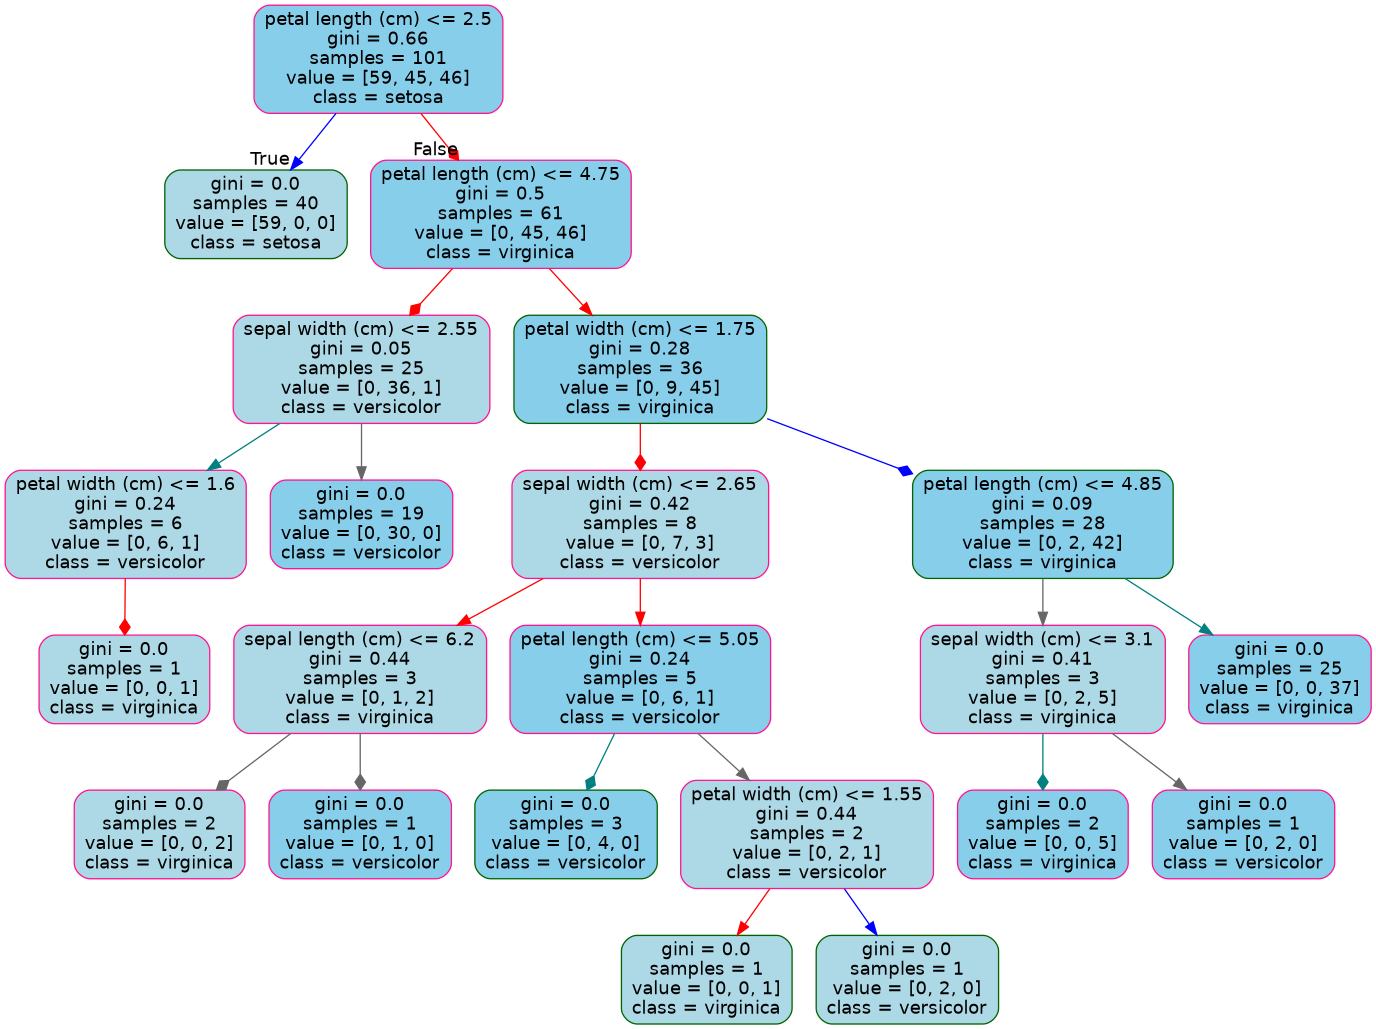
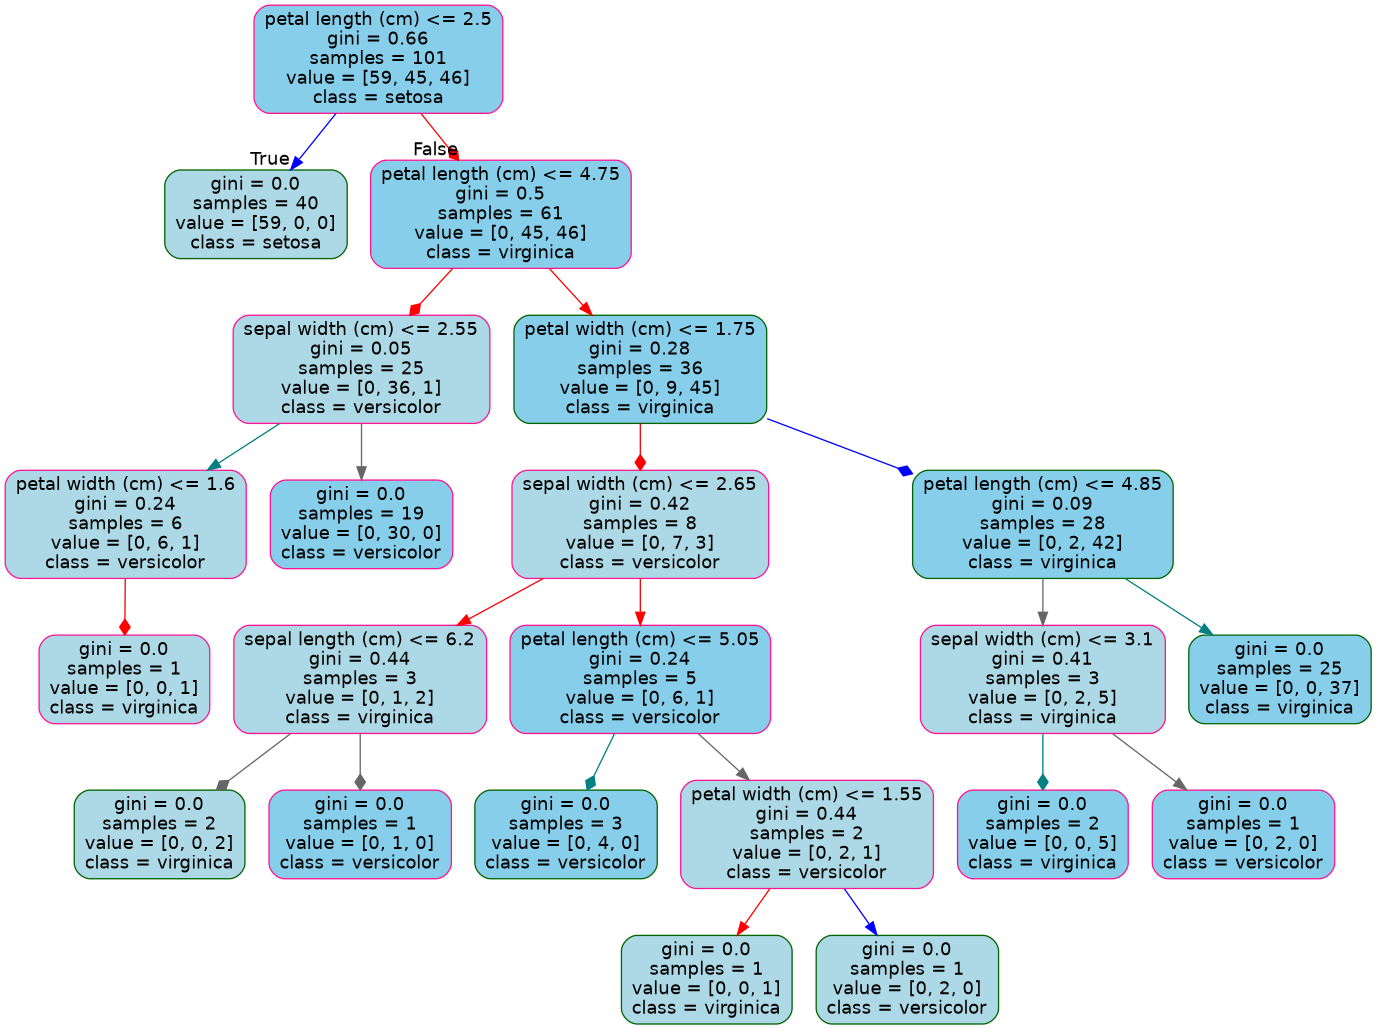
(1280, 679) -> (1280, 679)
(160, 834) -> (160, 834)
